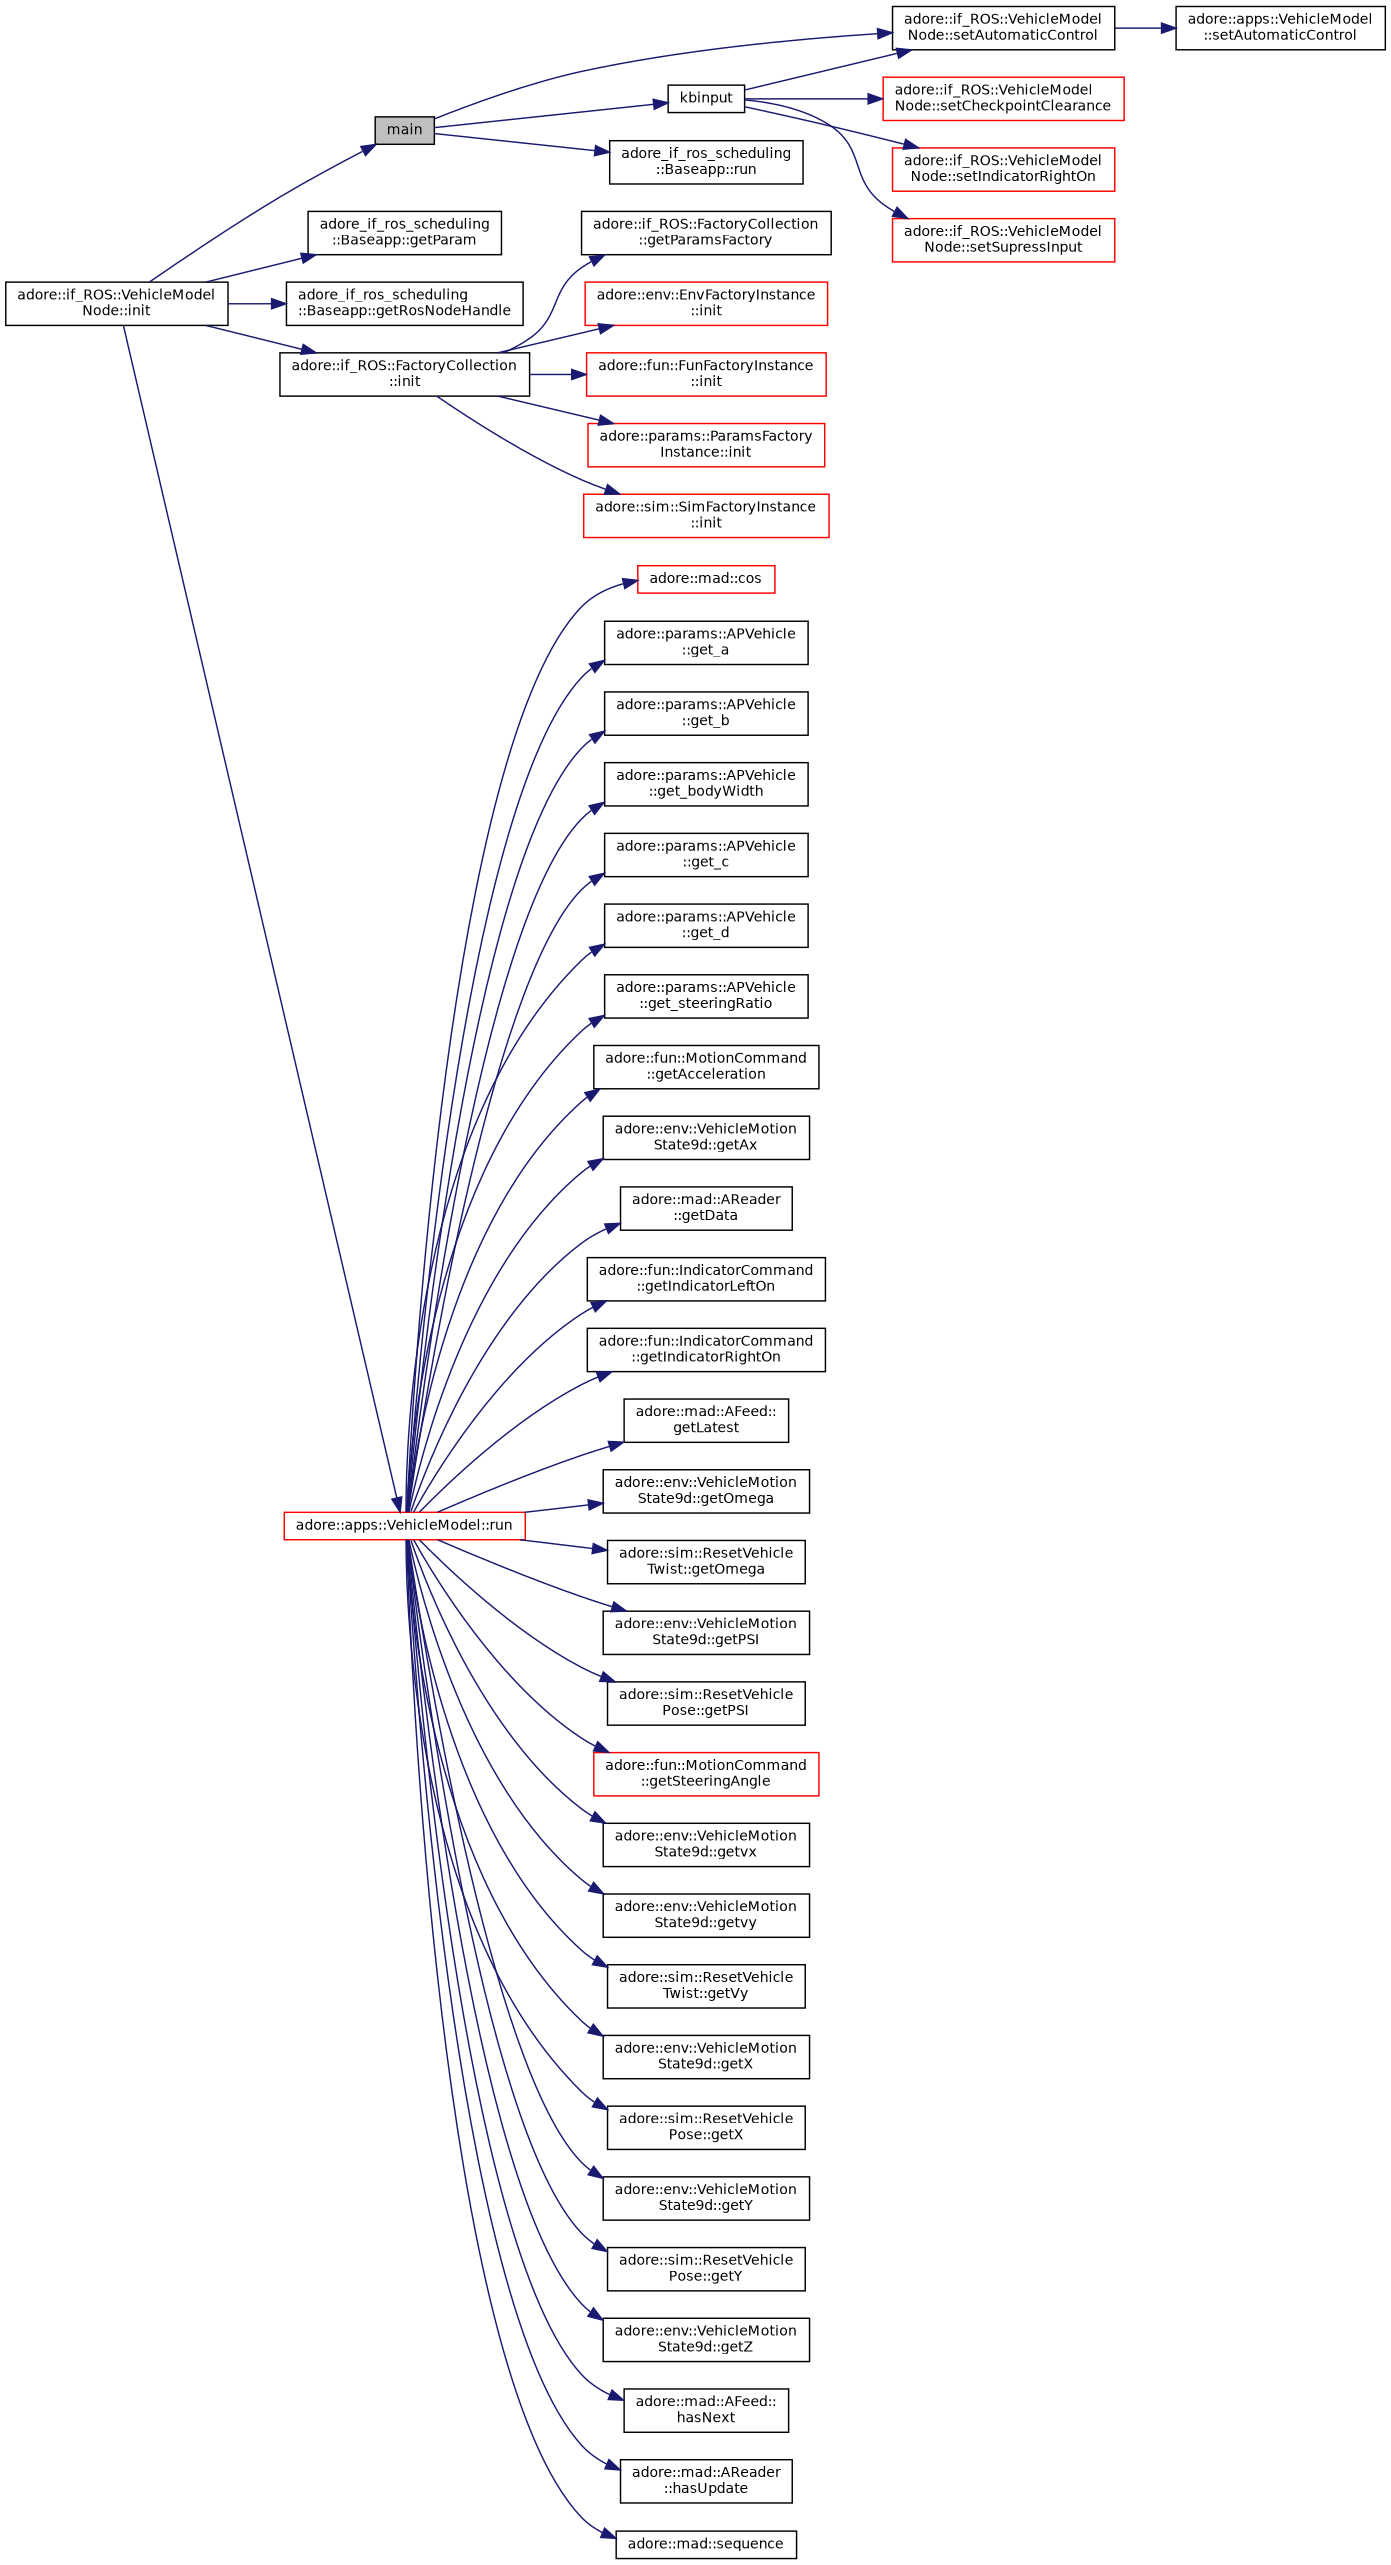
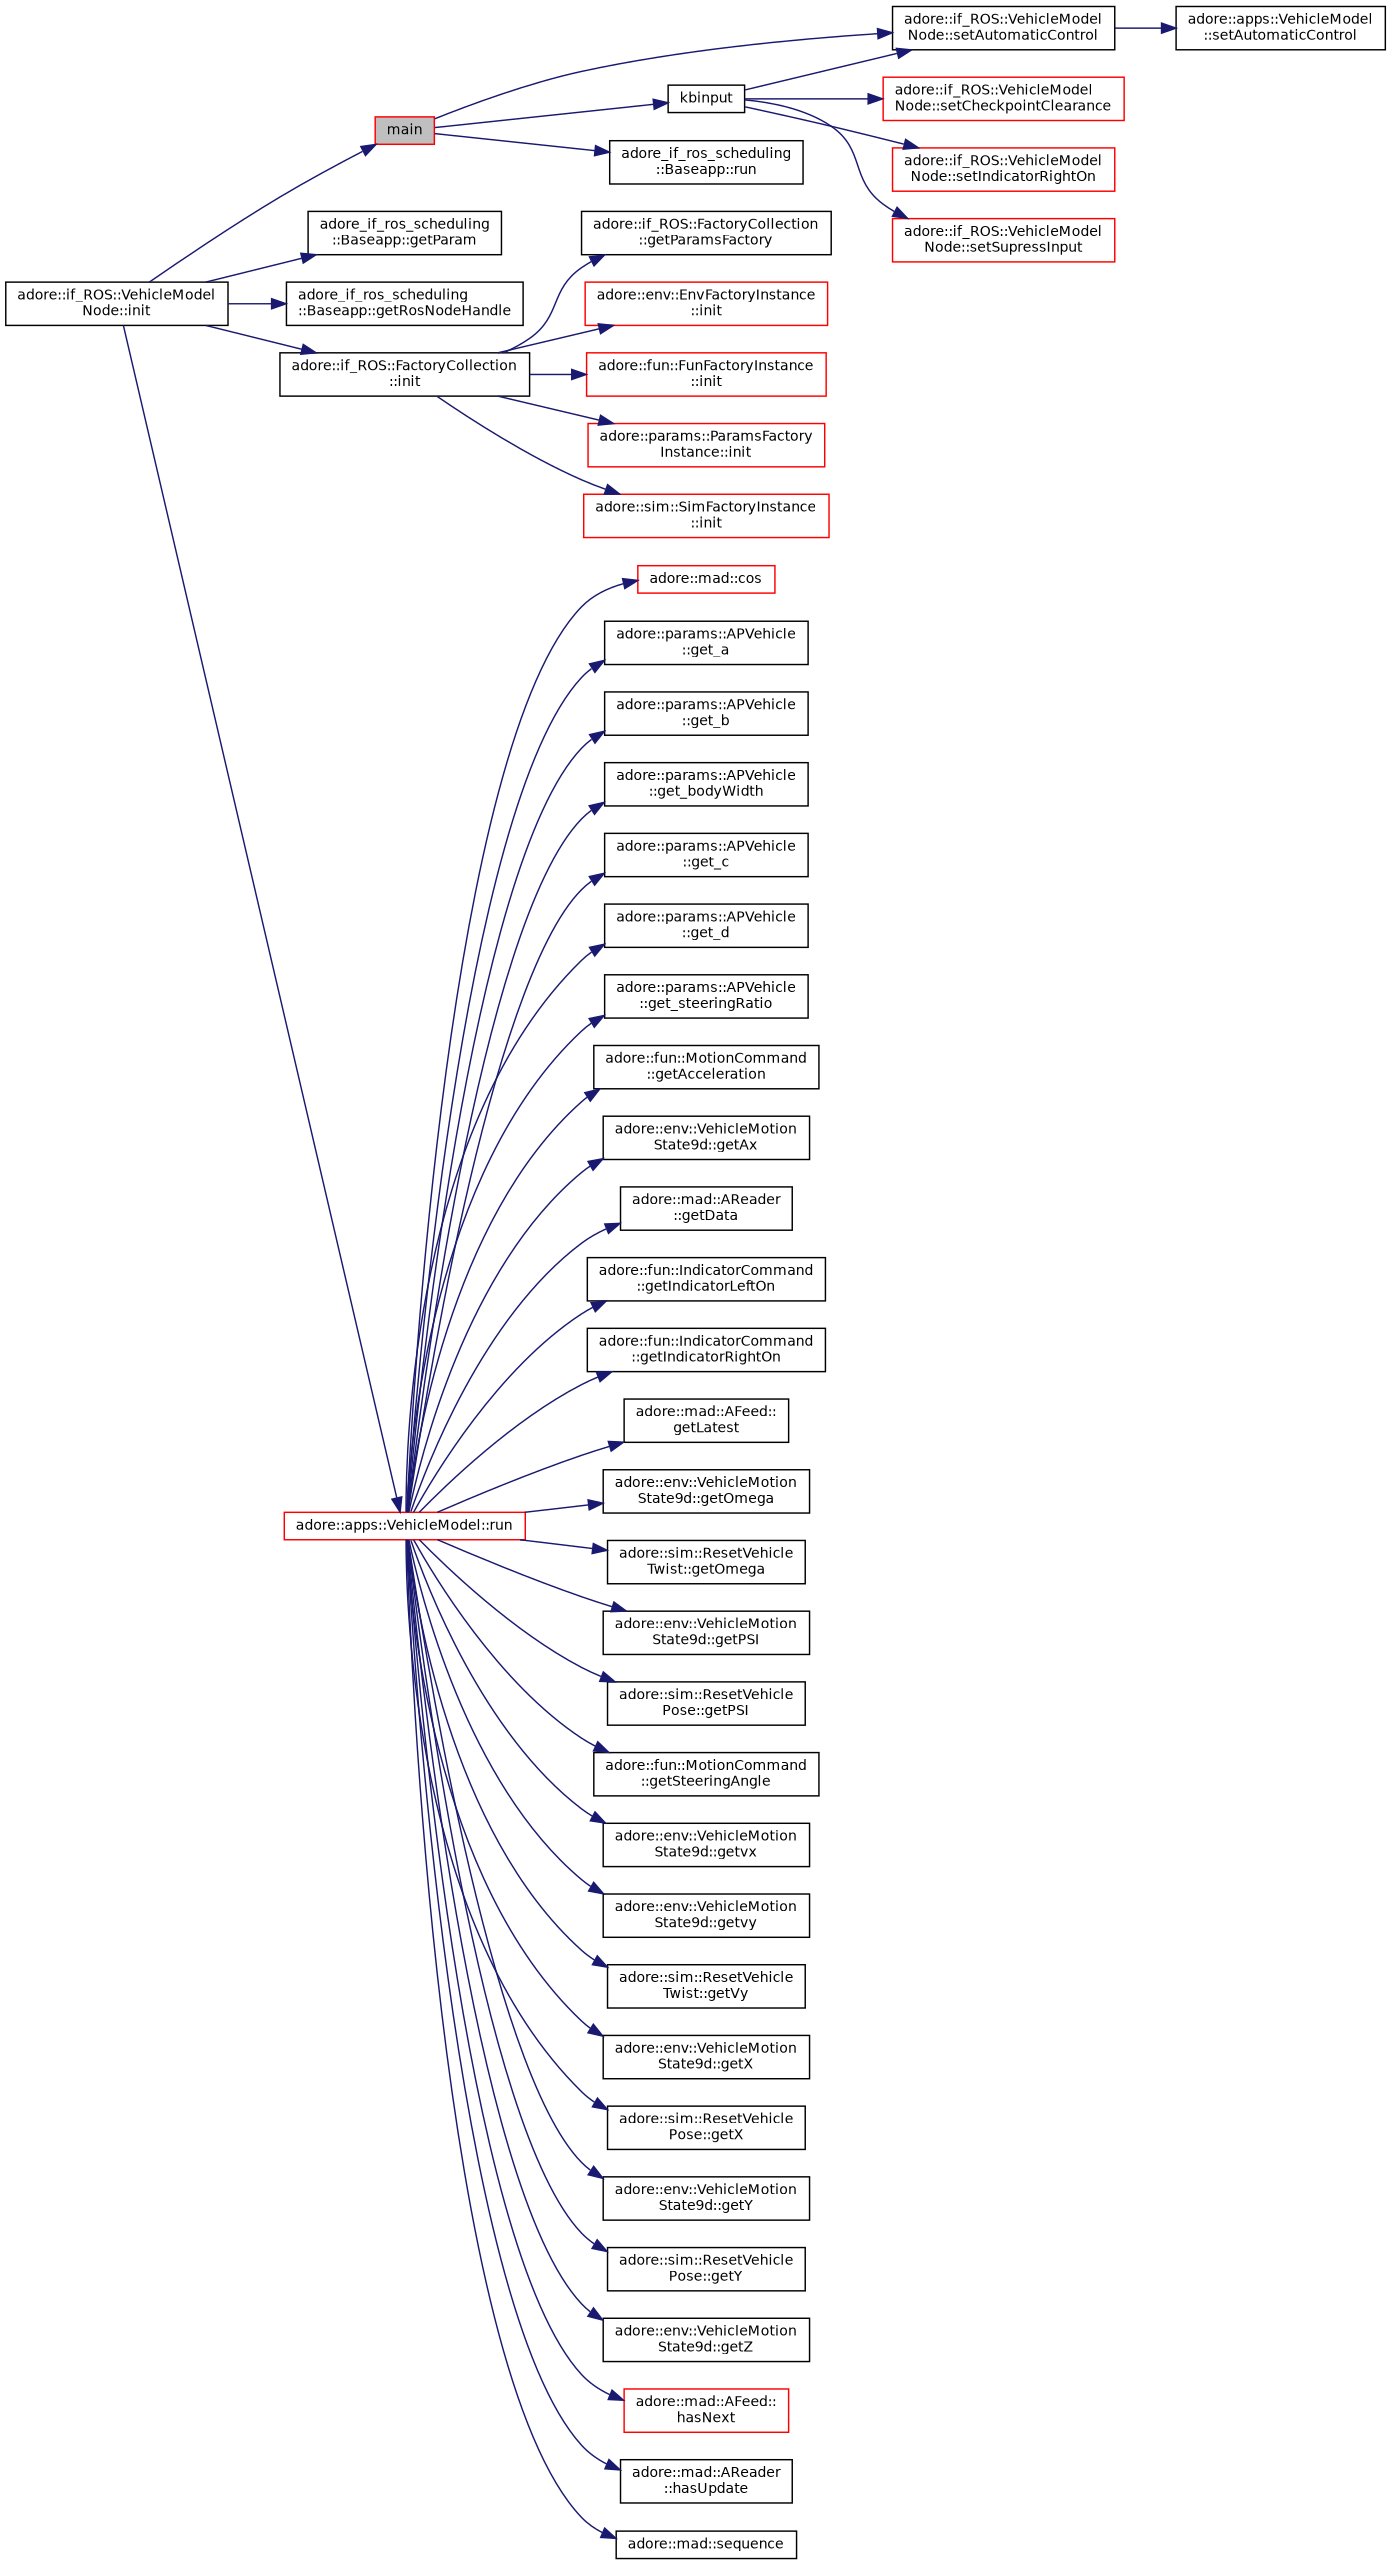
(405, 131) -> (405, 131)
(706, 1774) -> (706, 1774)
(706, 2411) -> (706, 2411)
